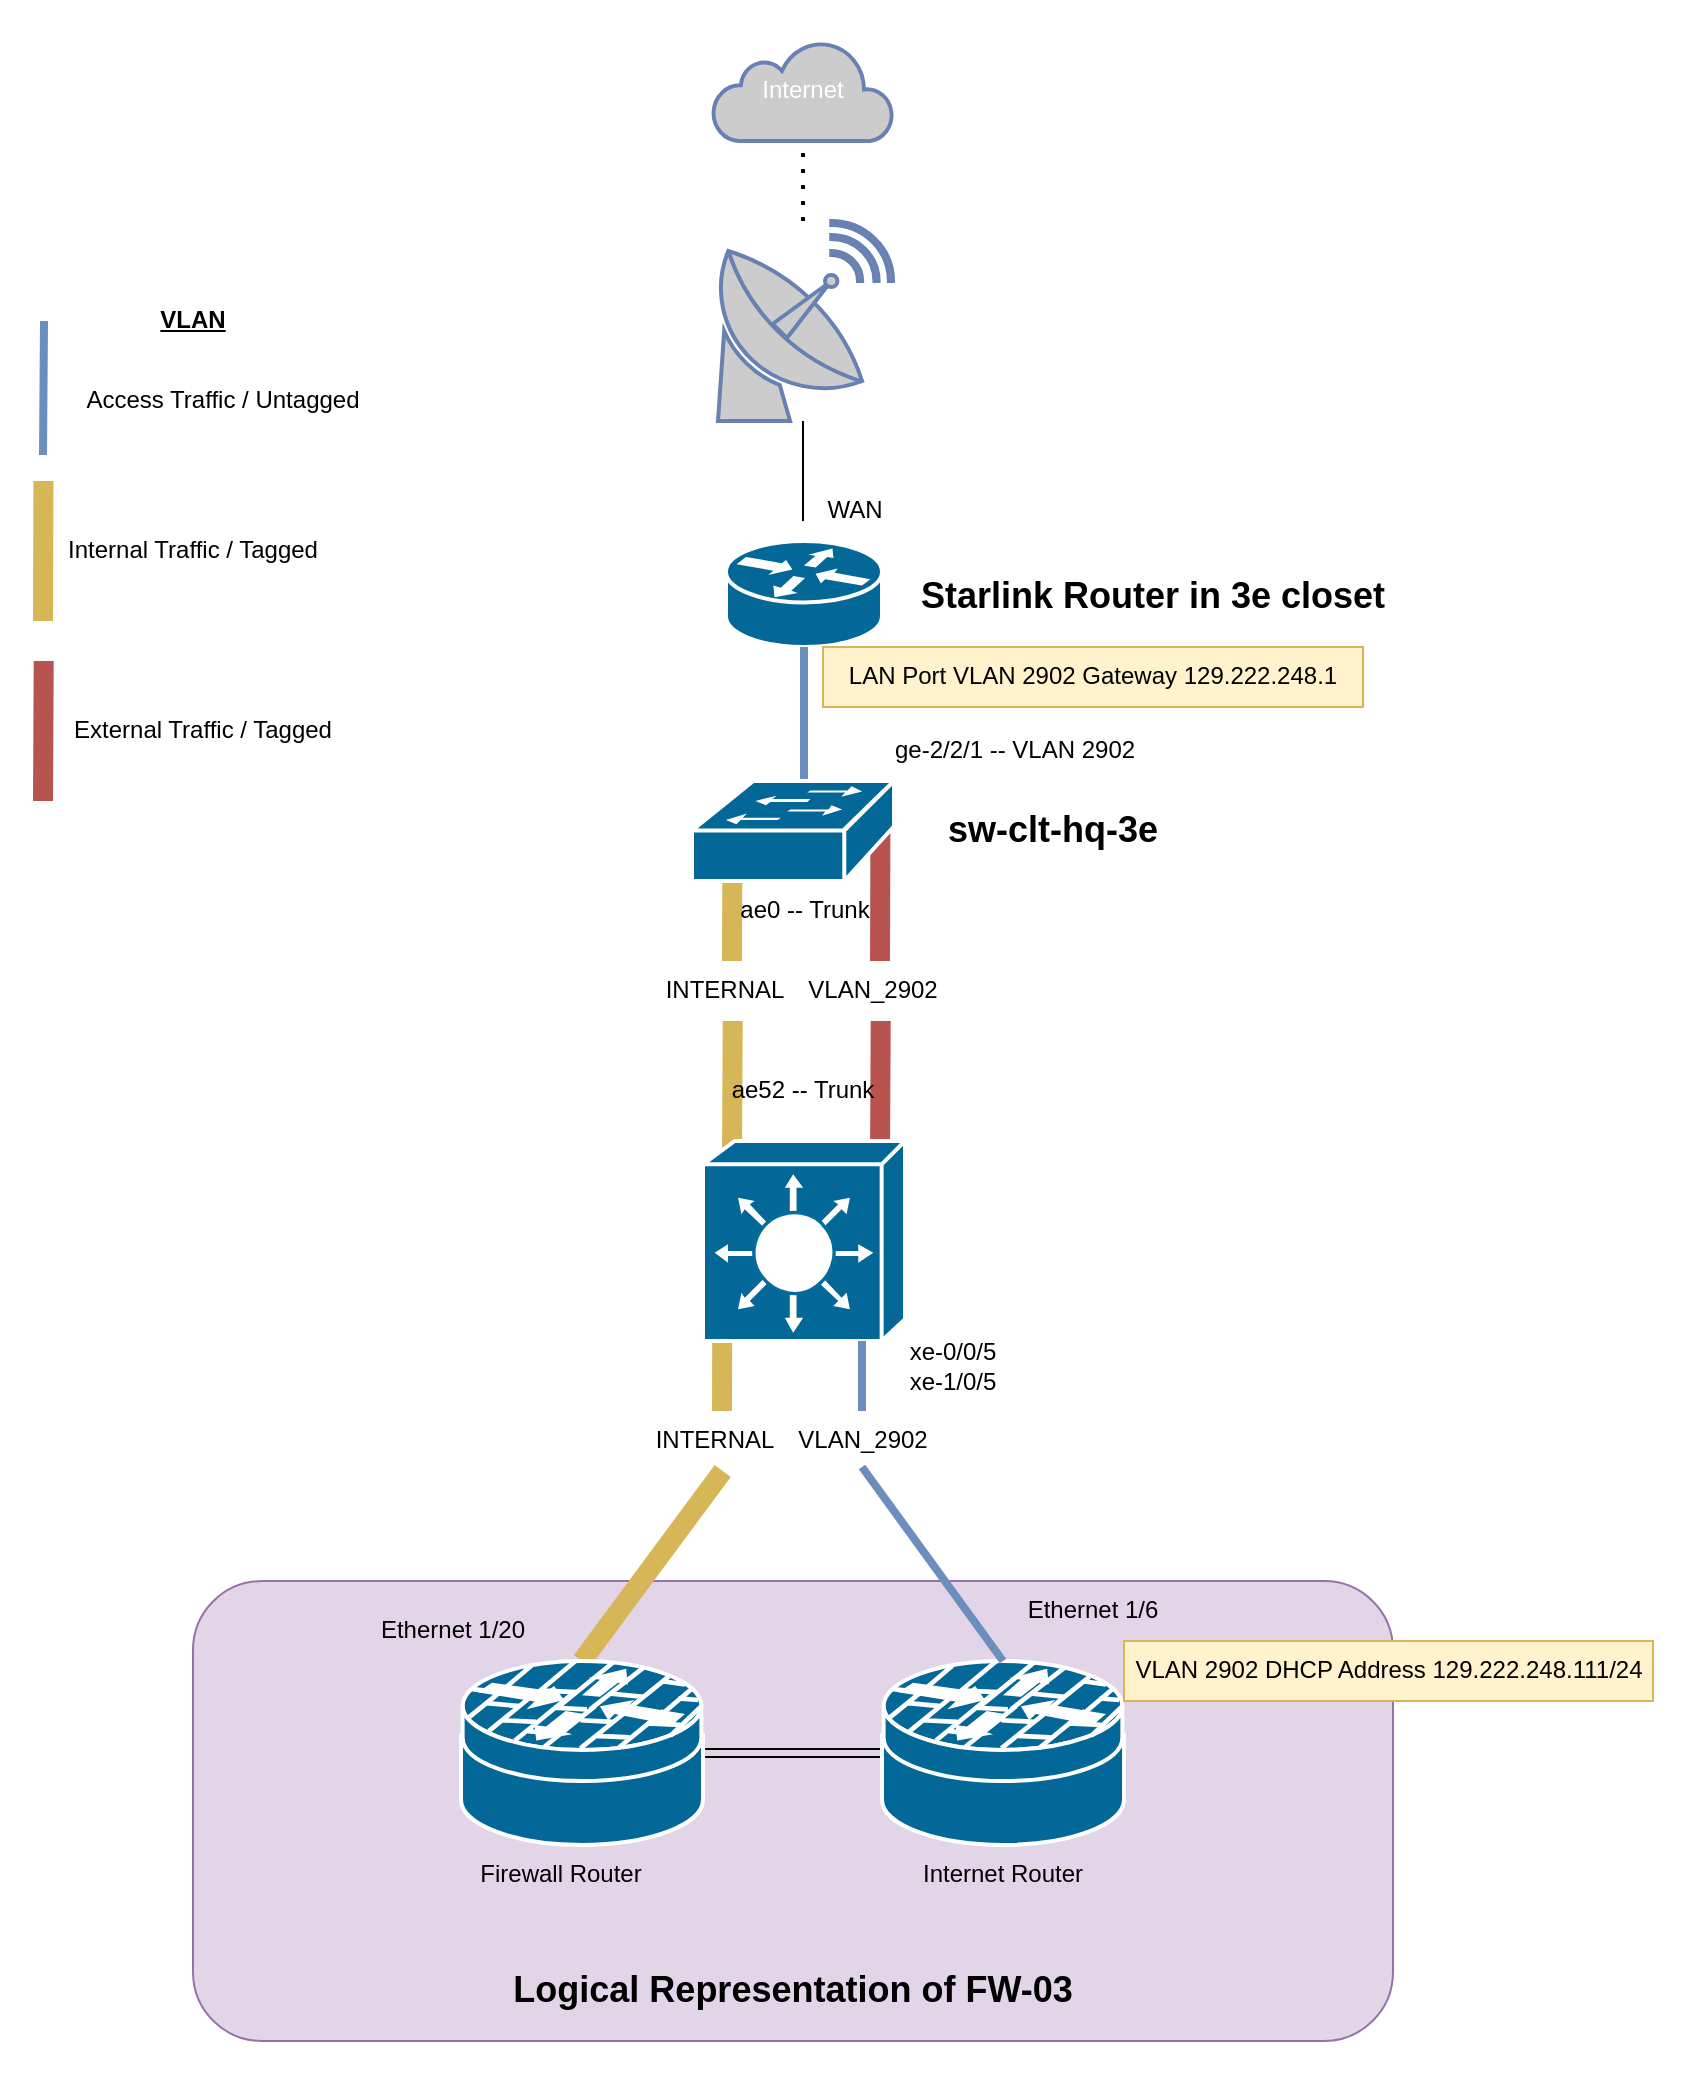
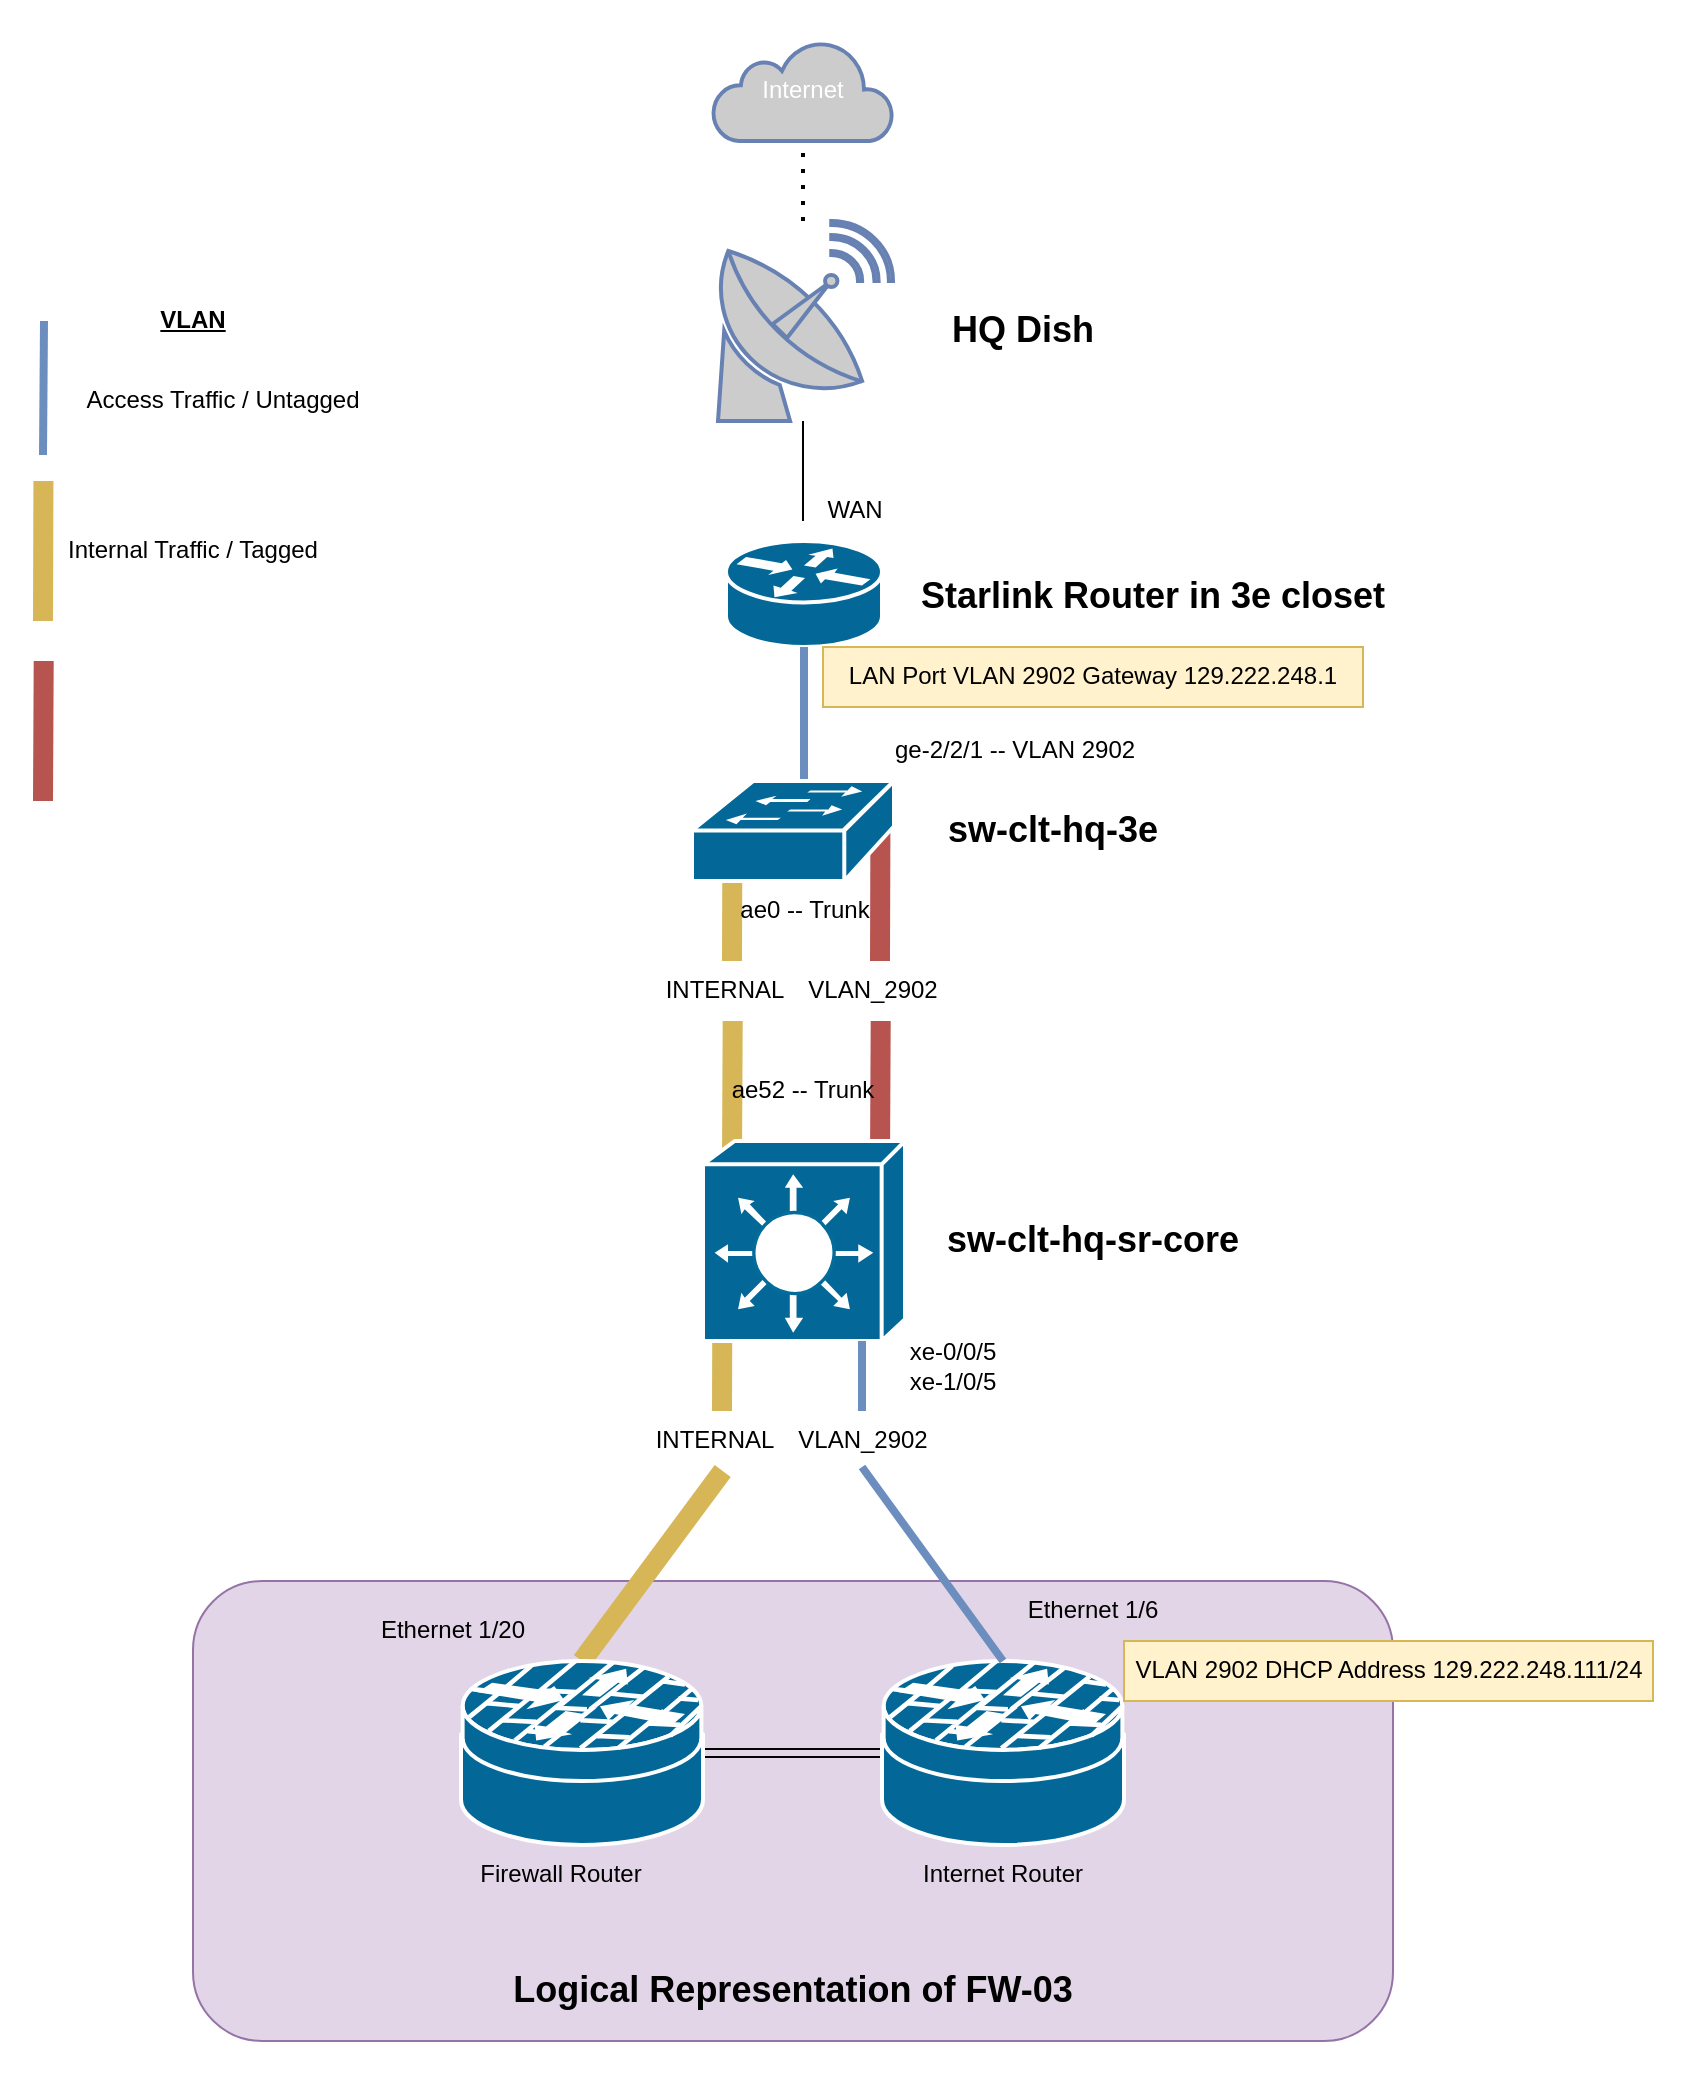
none -> (1023, 331)
(203, 731) -> none
none -> (1093, 1241)
